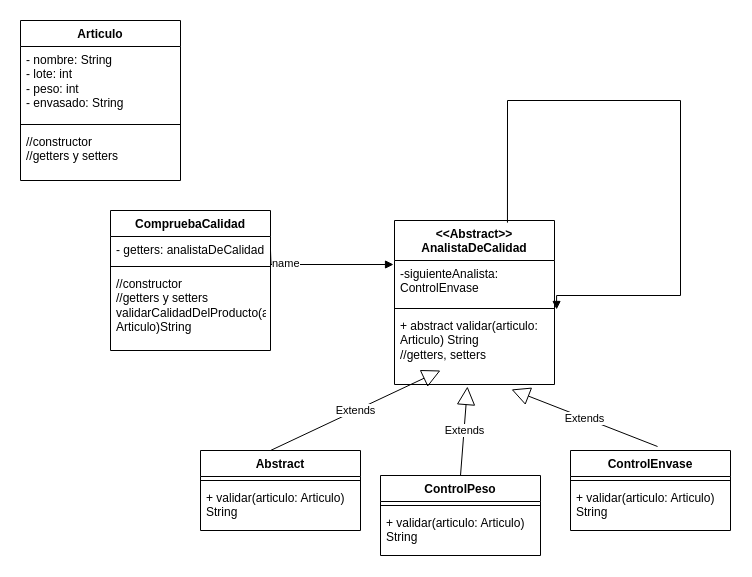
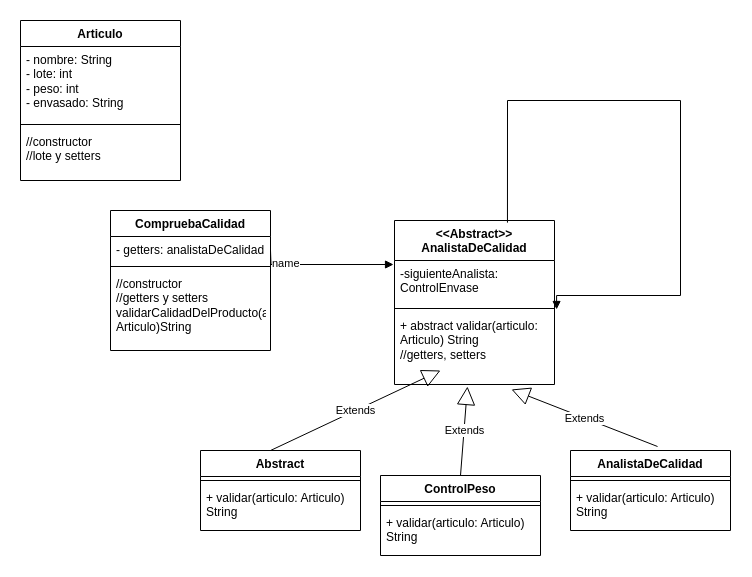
(87, 150) -> (76, 150)
(651, 465) -> (651, 465)
